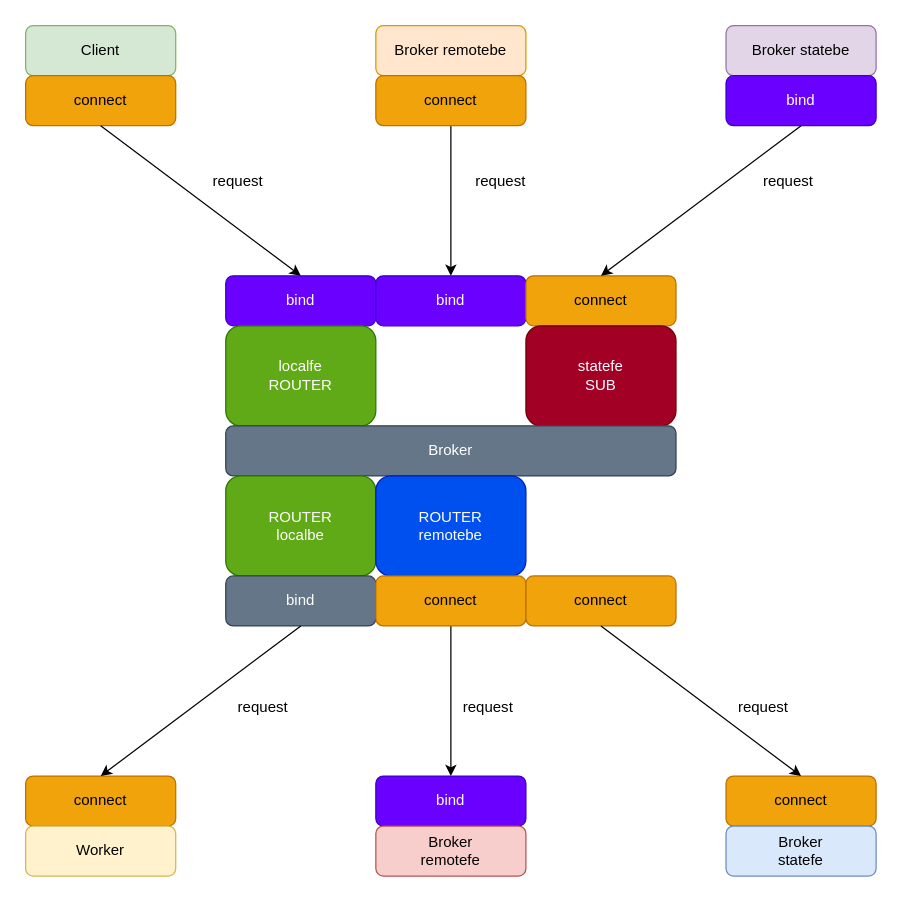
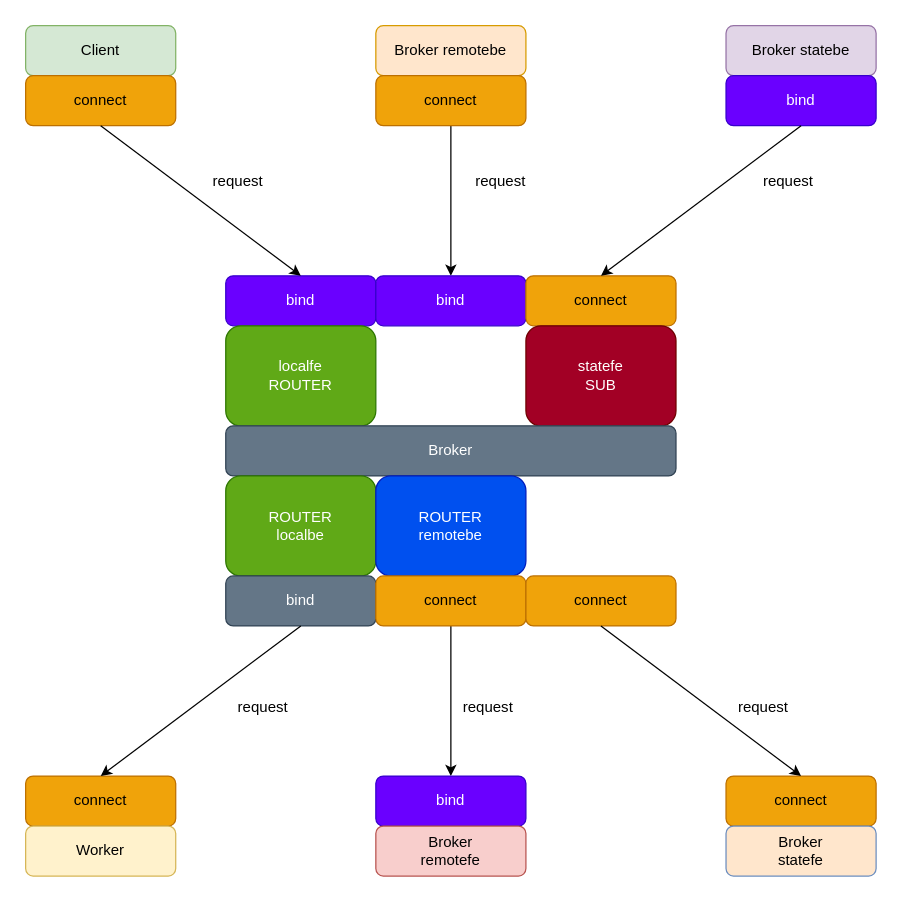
(801, 851) -> (801, 851)
